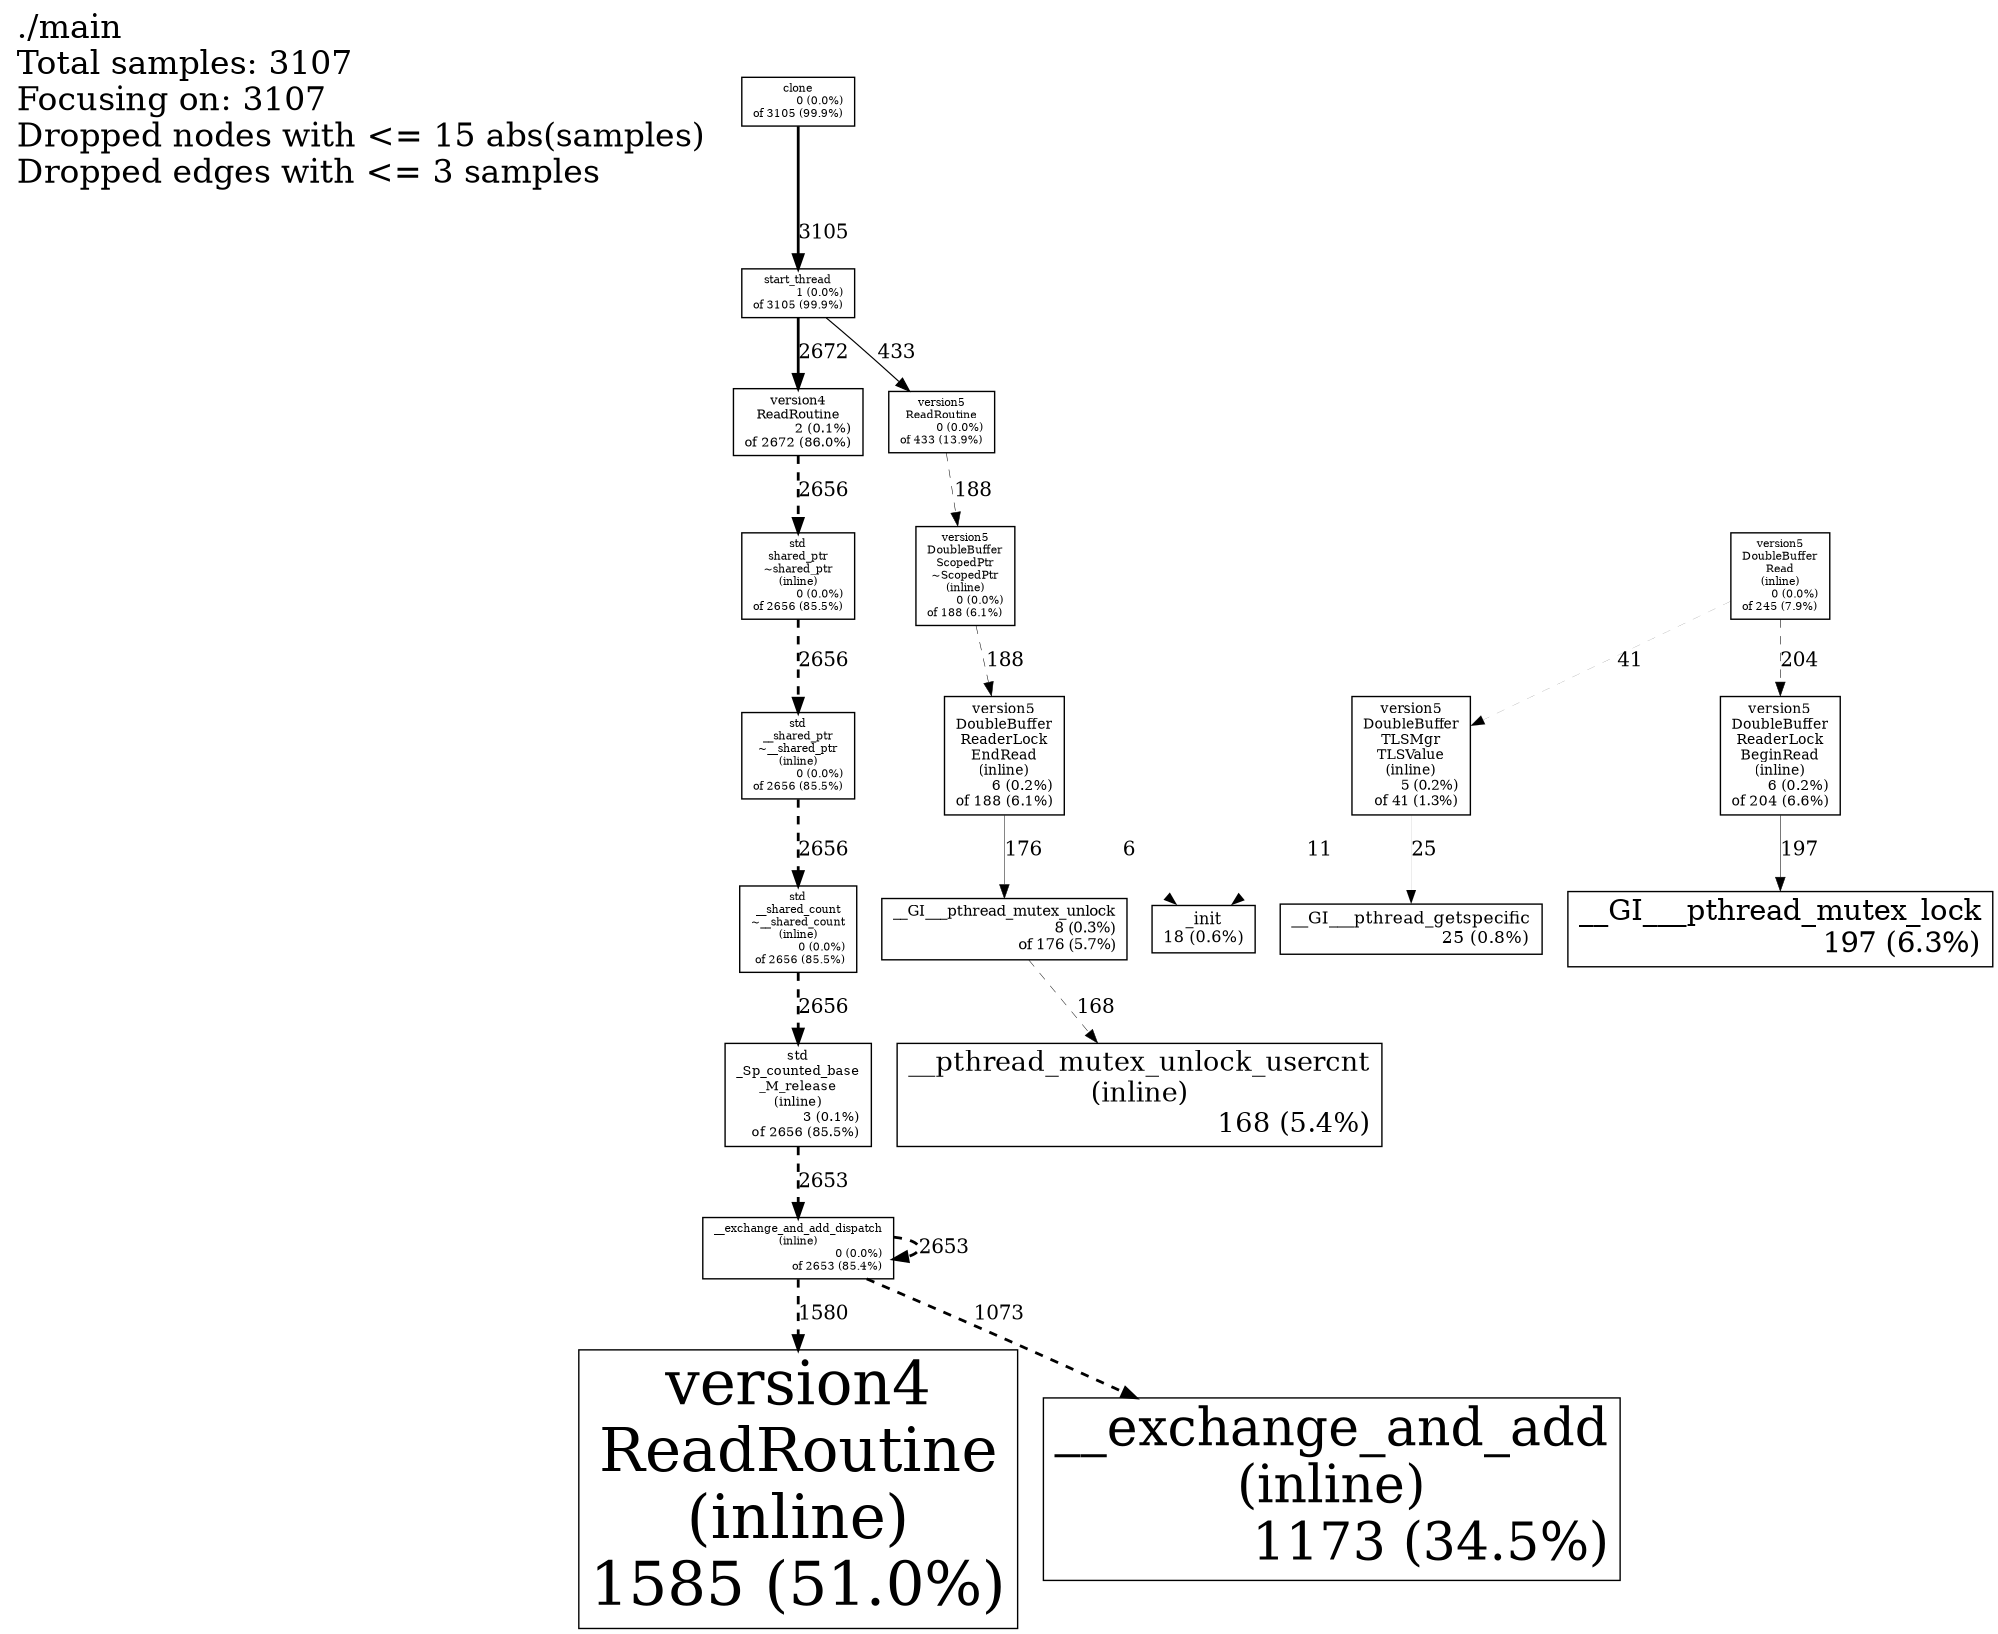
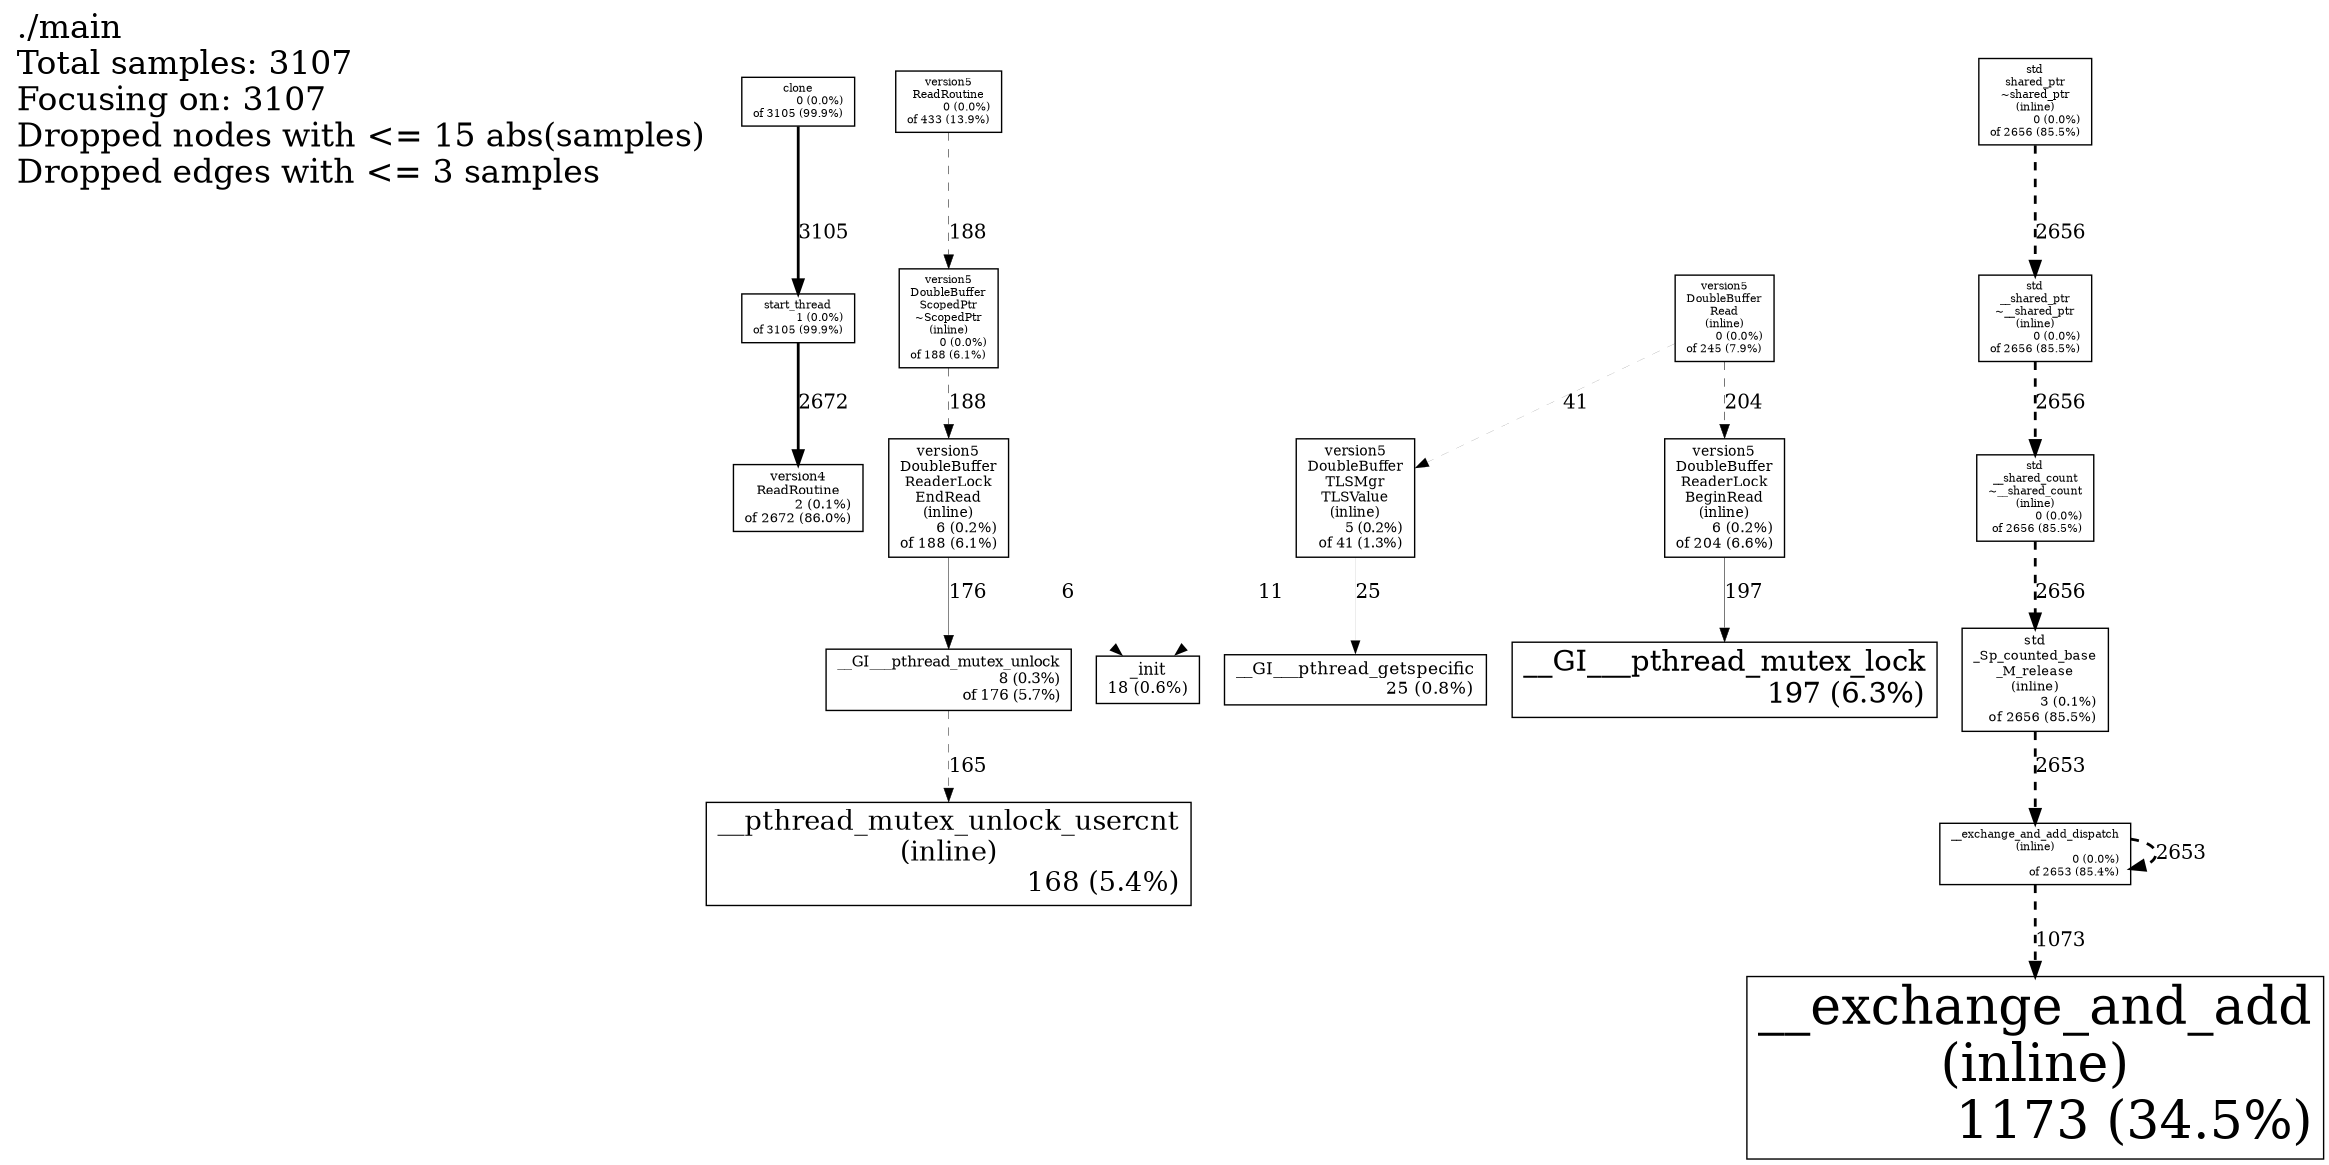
(863, 349) -> none
(798, 487) -> none
(1096, 1008) -> (968, 767)
(798, 1489) -> none
